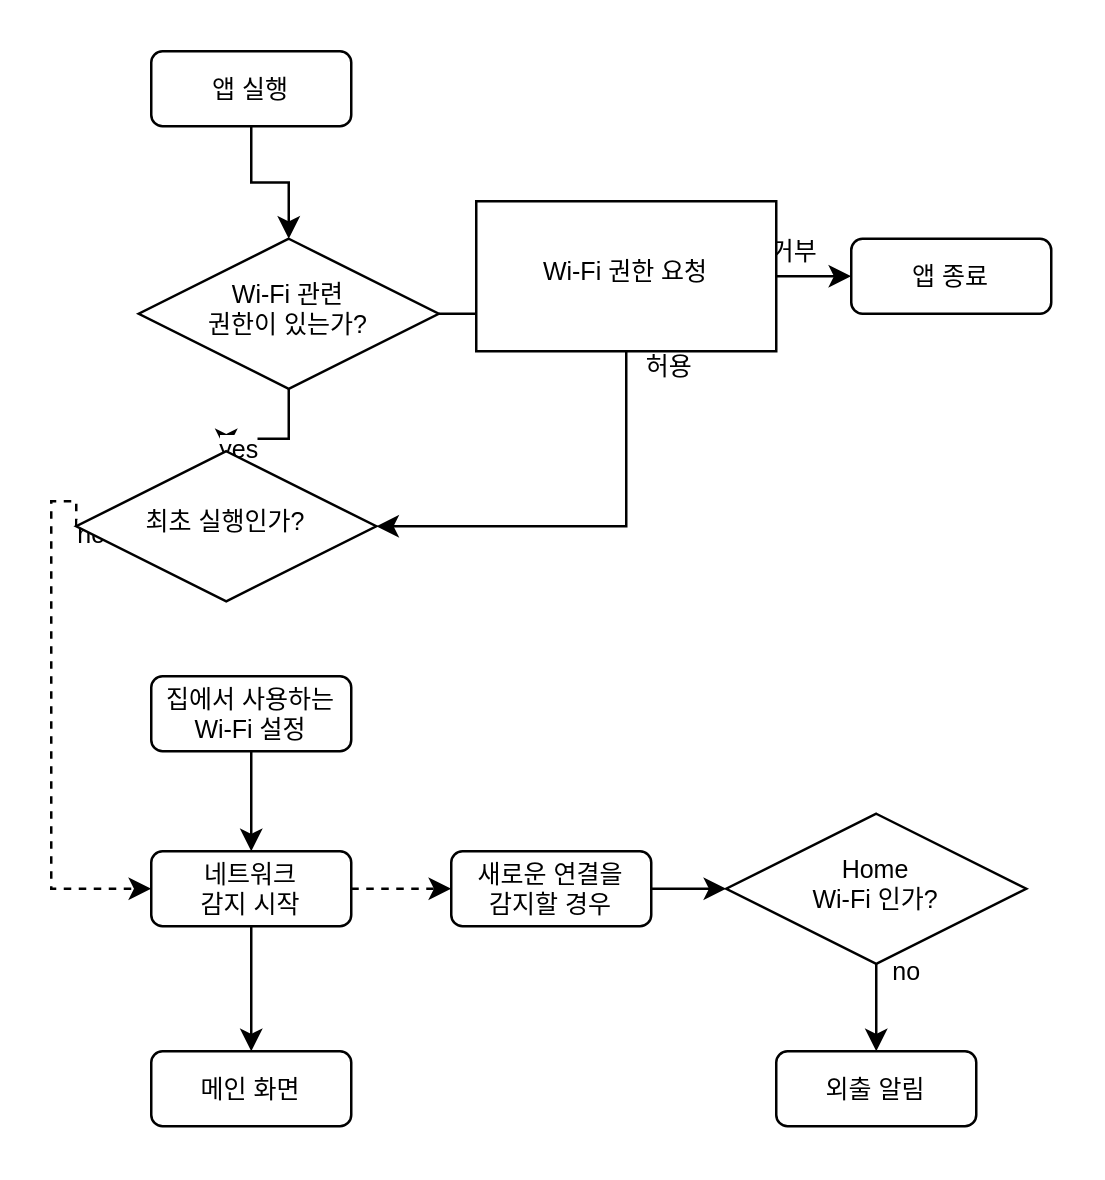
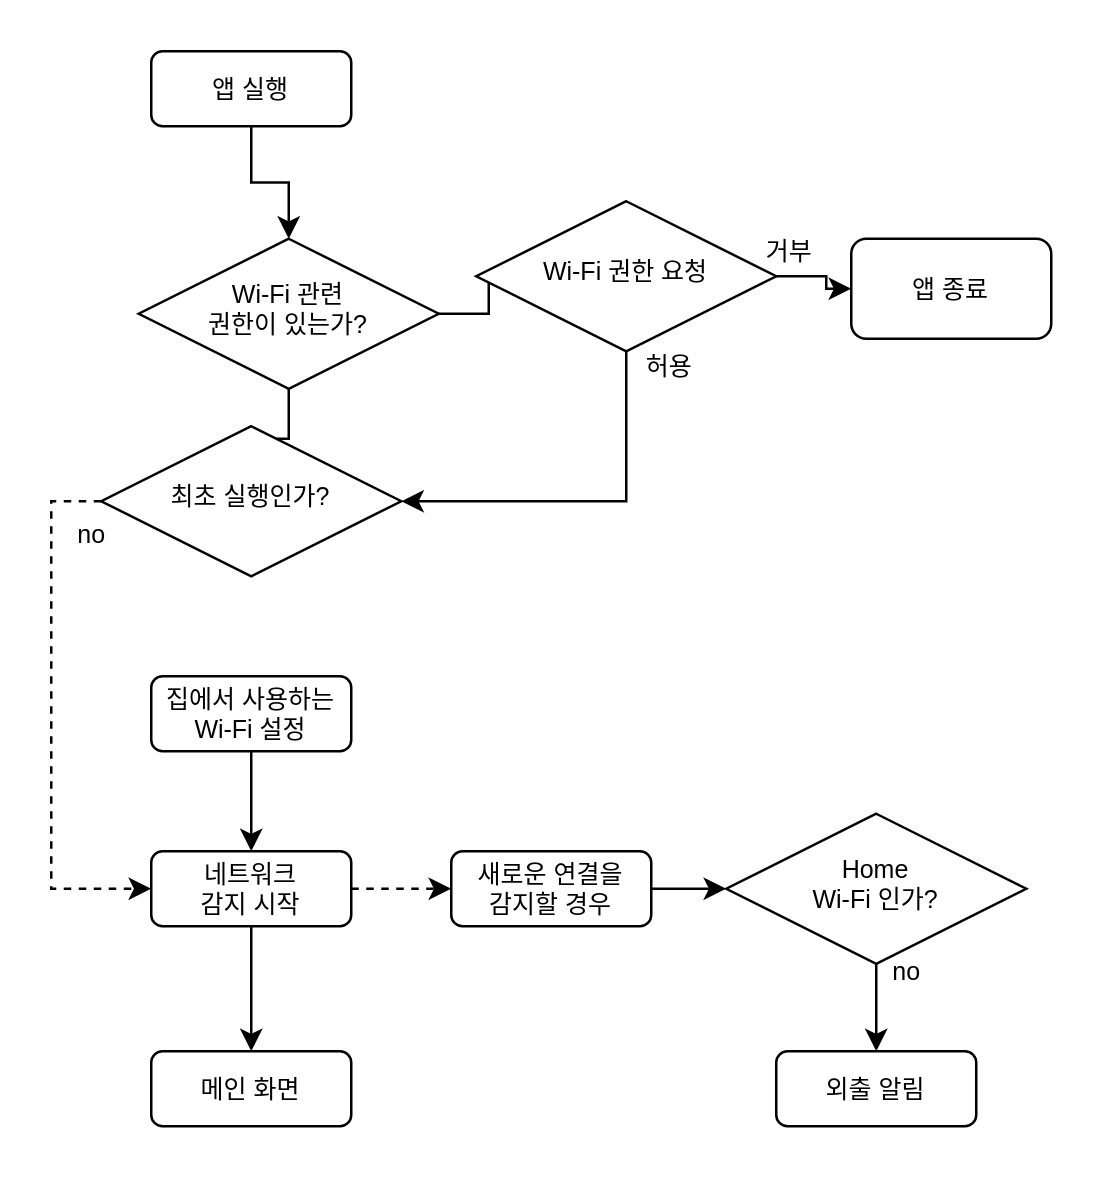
(626, 276) -> (626, 276)
(951, 276) -> (951, 289)
(226, 526) -> (251, 501)
